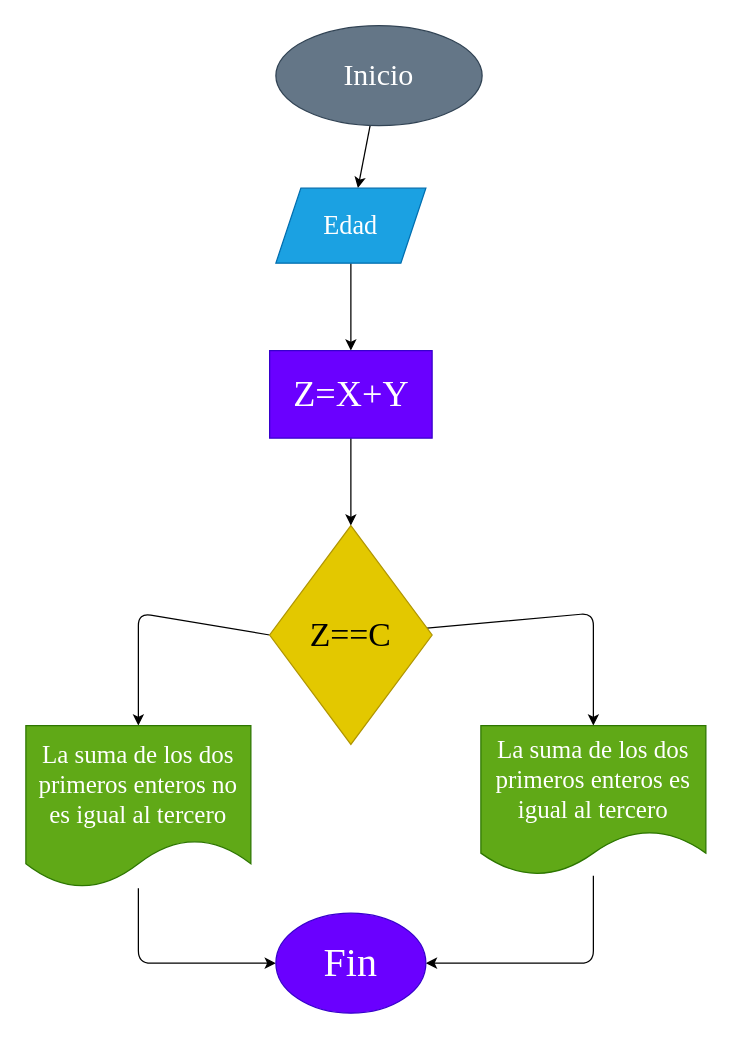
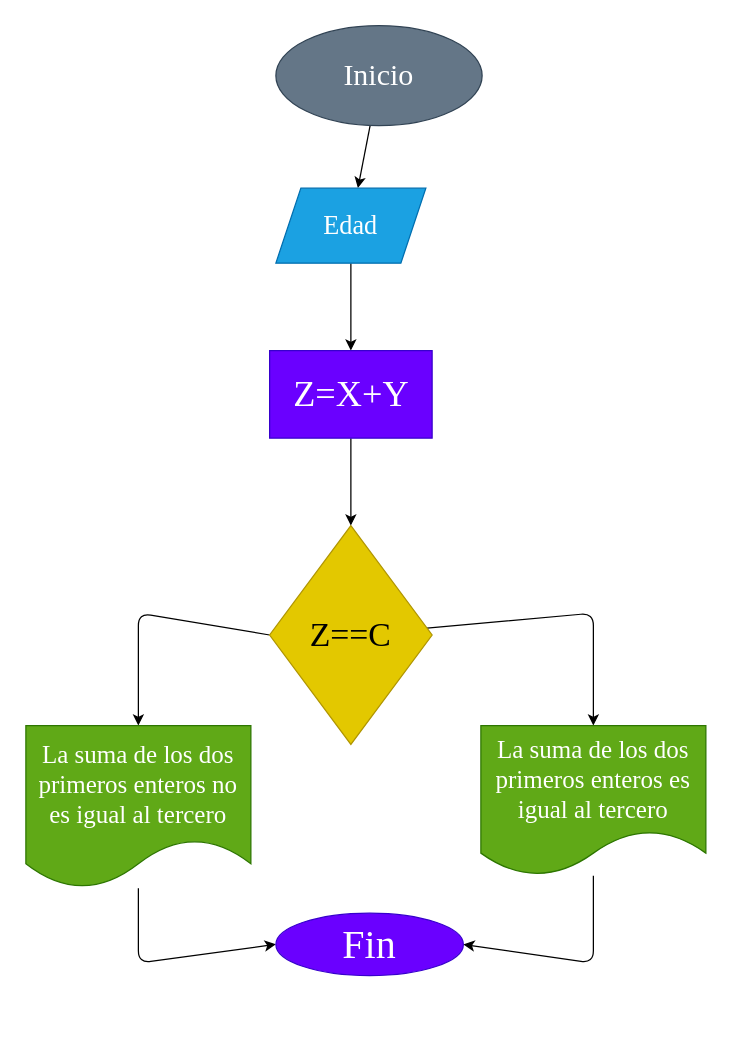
(351, 963) -> (369, 944)
